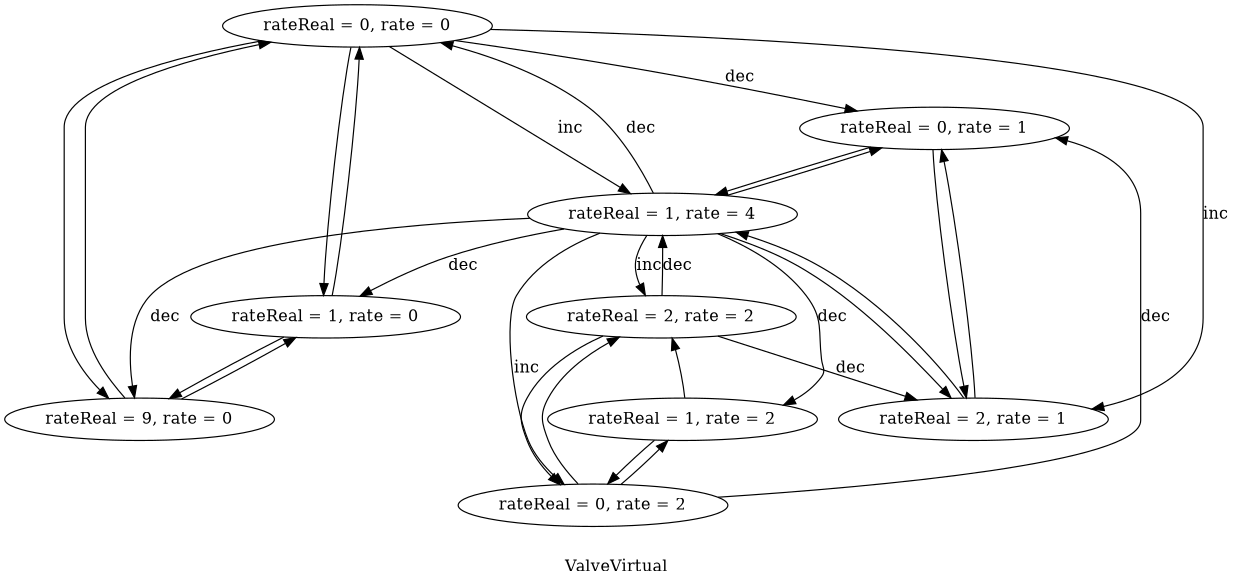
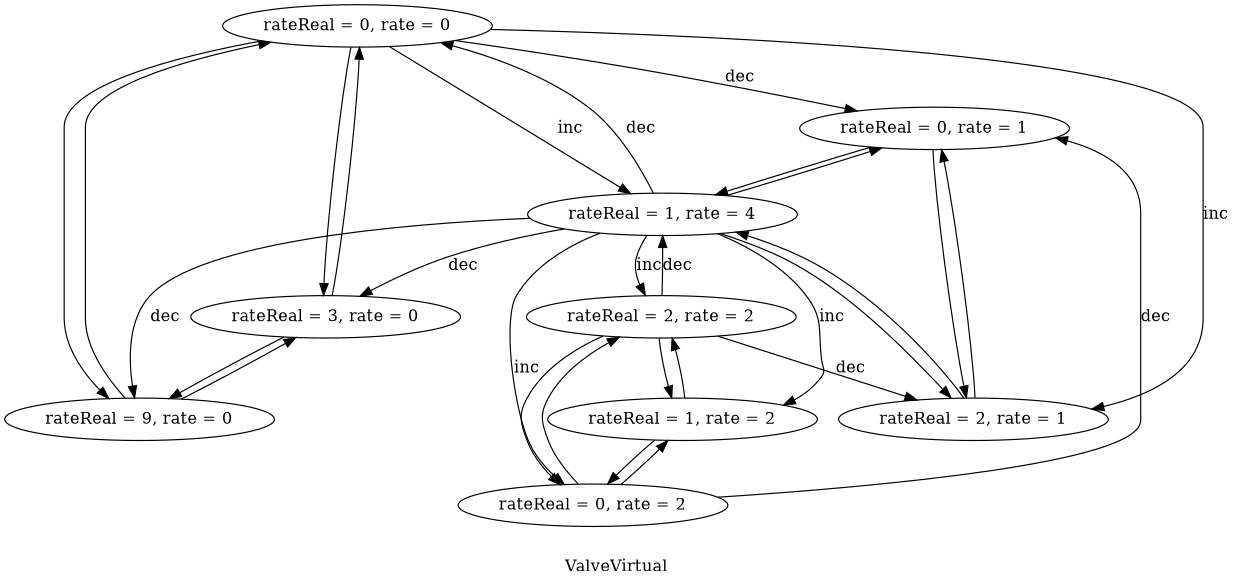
(326, 317) -> (326, 317)
(832, 317) -> (832, 317)
none -> (663, 363)
